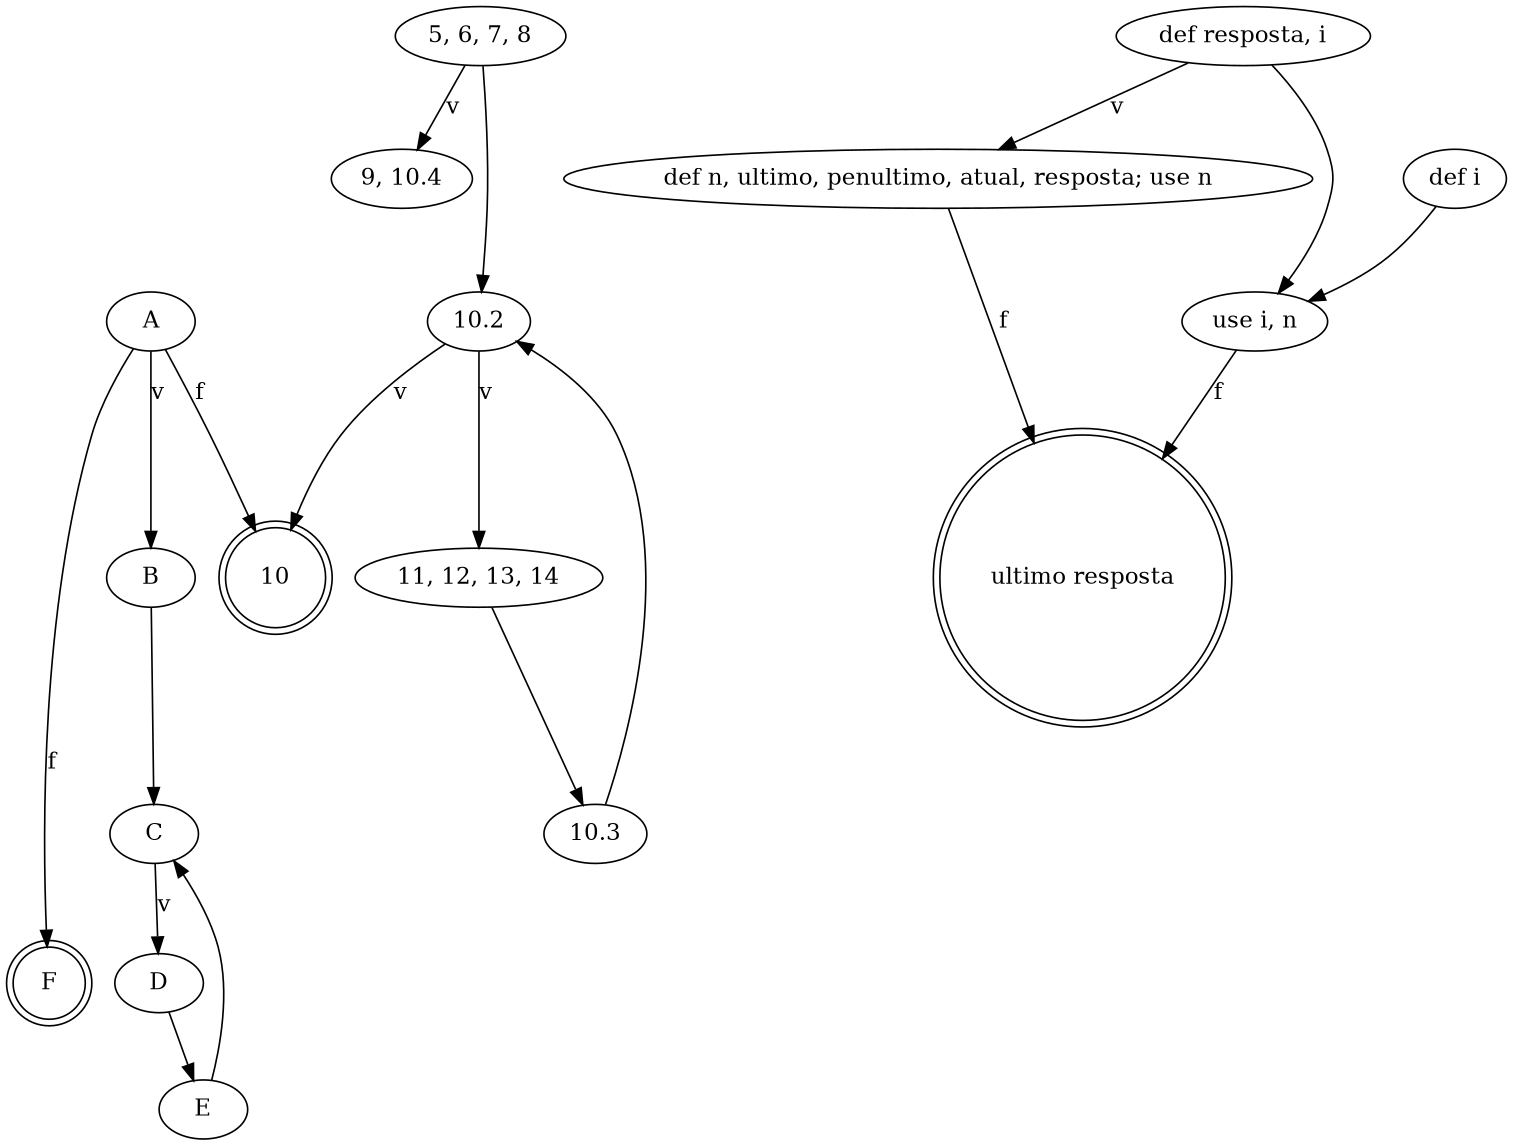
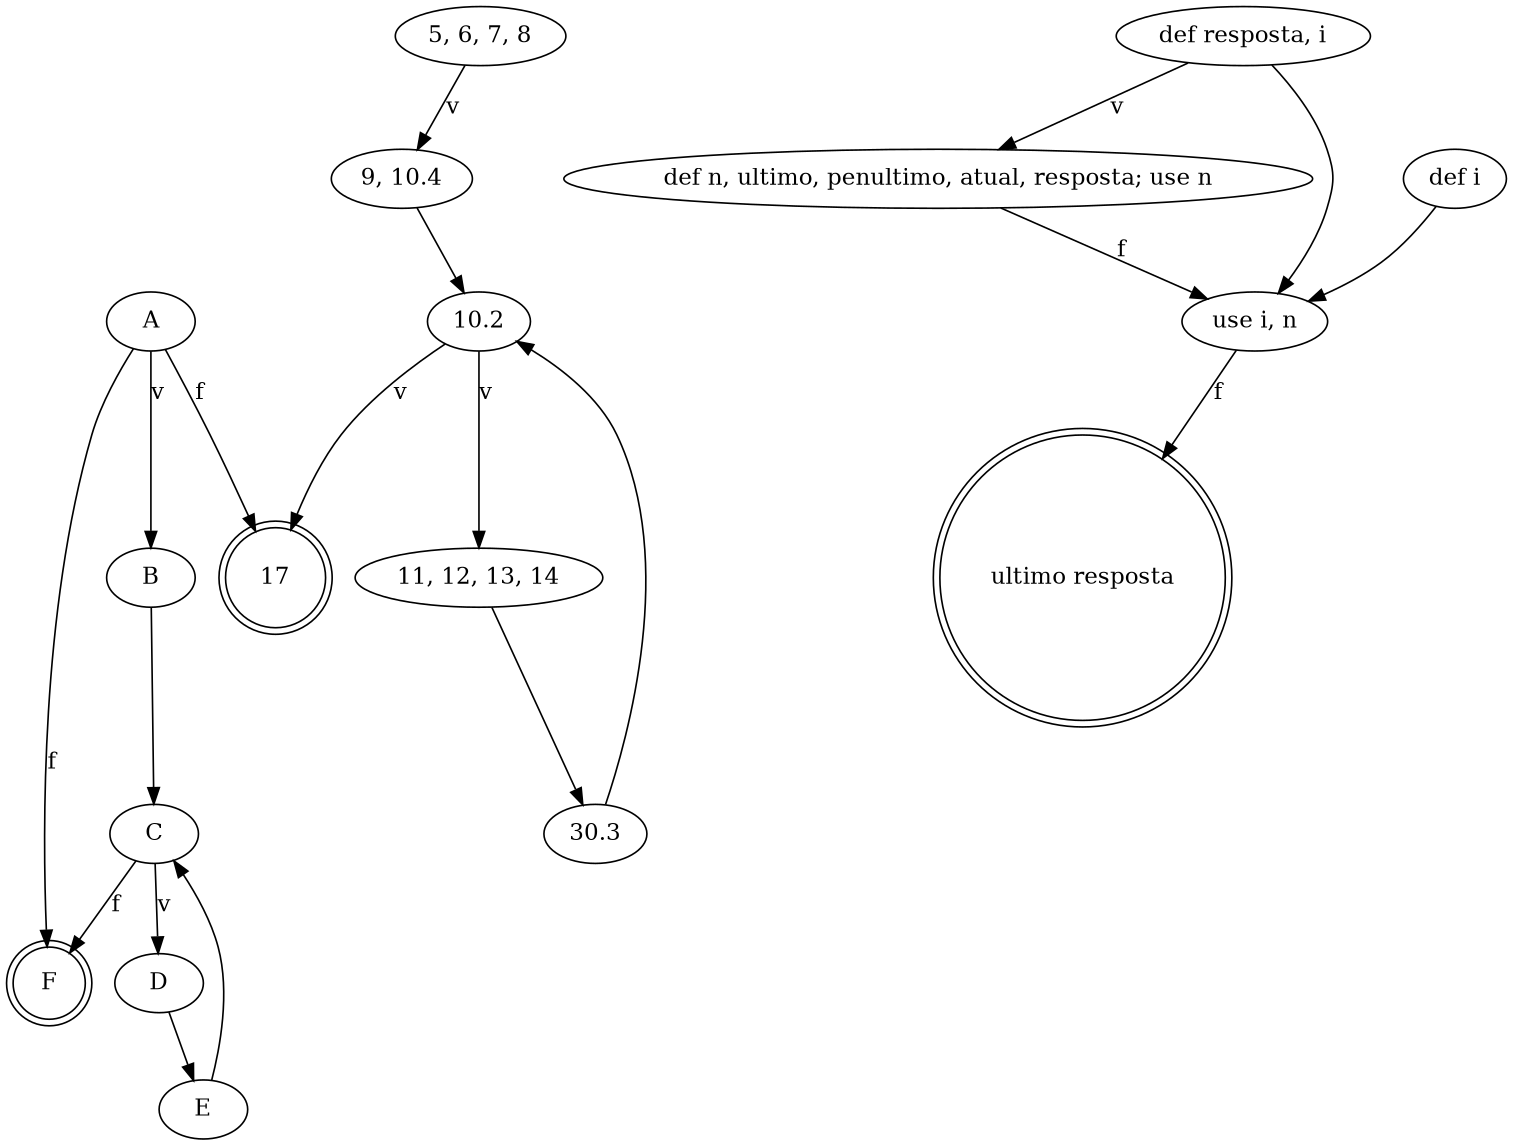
(488, 171) -> (436, 243)
(988, 318) -> (1096, 250)
(276, 578) -> (276, 578)
(595, 834) -> (595, 834)
none -> (108, 900)
